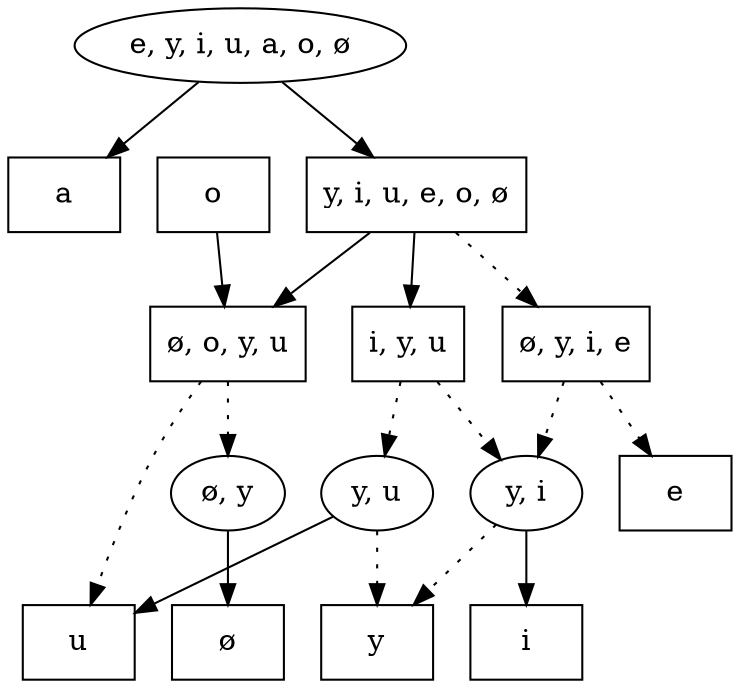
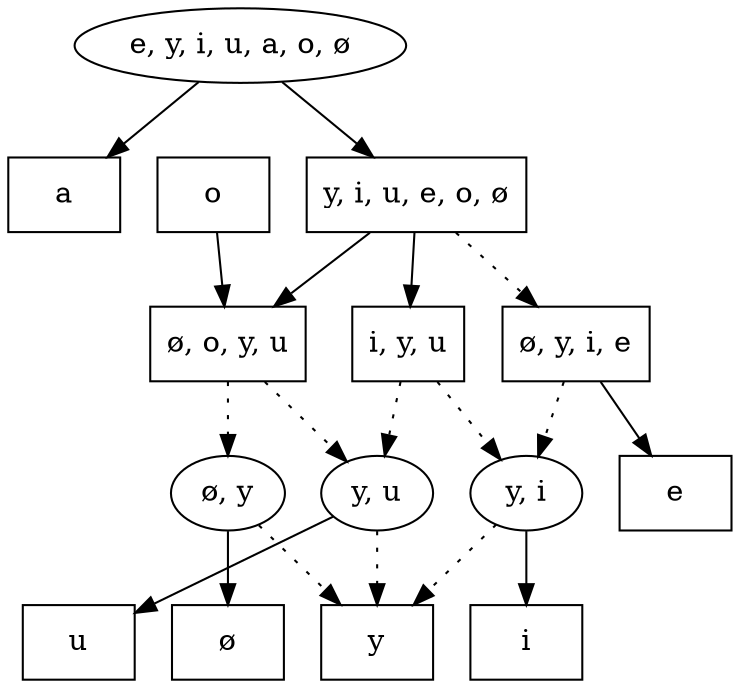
(620, 410) -> (620, 410)
(142, 479) -> (298, 414)
none -> (292, 557)
